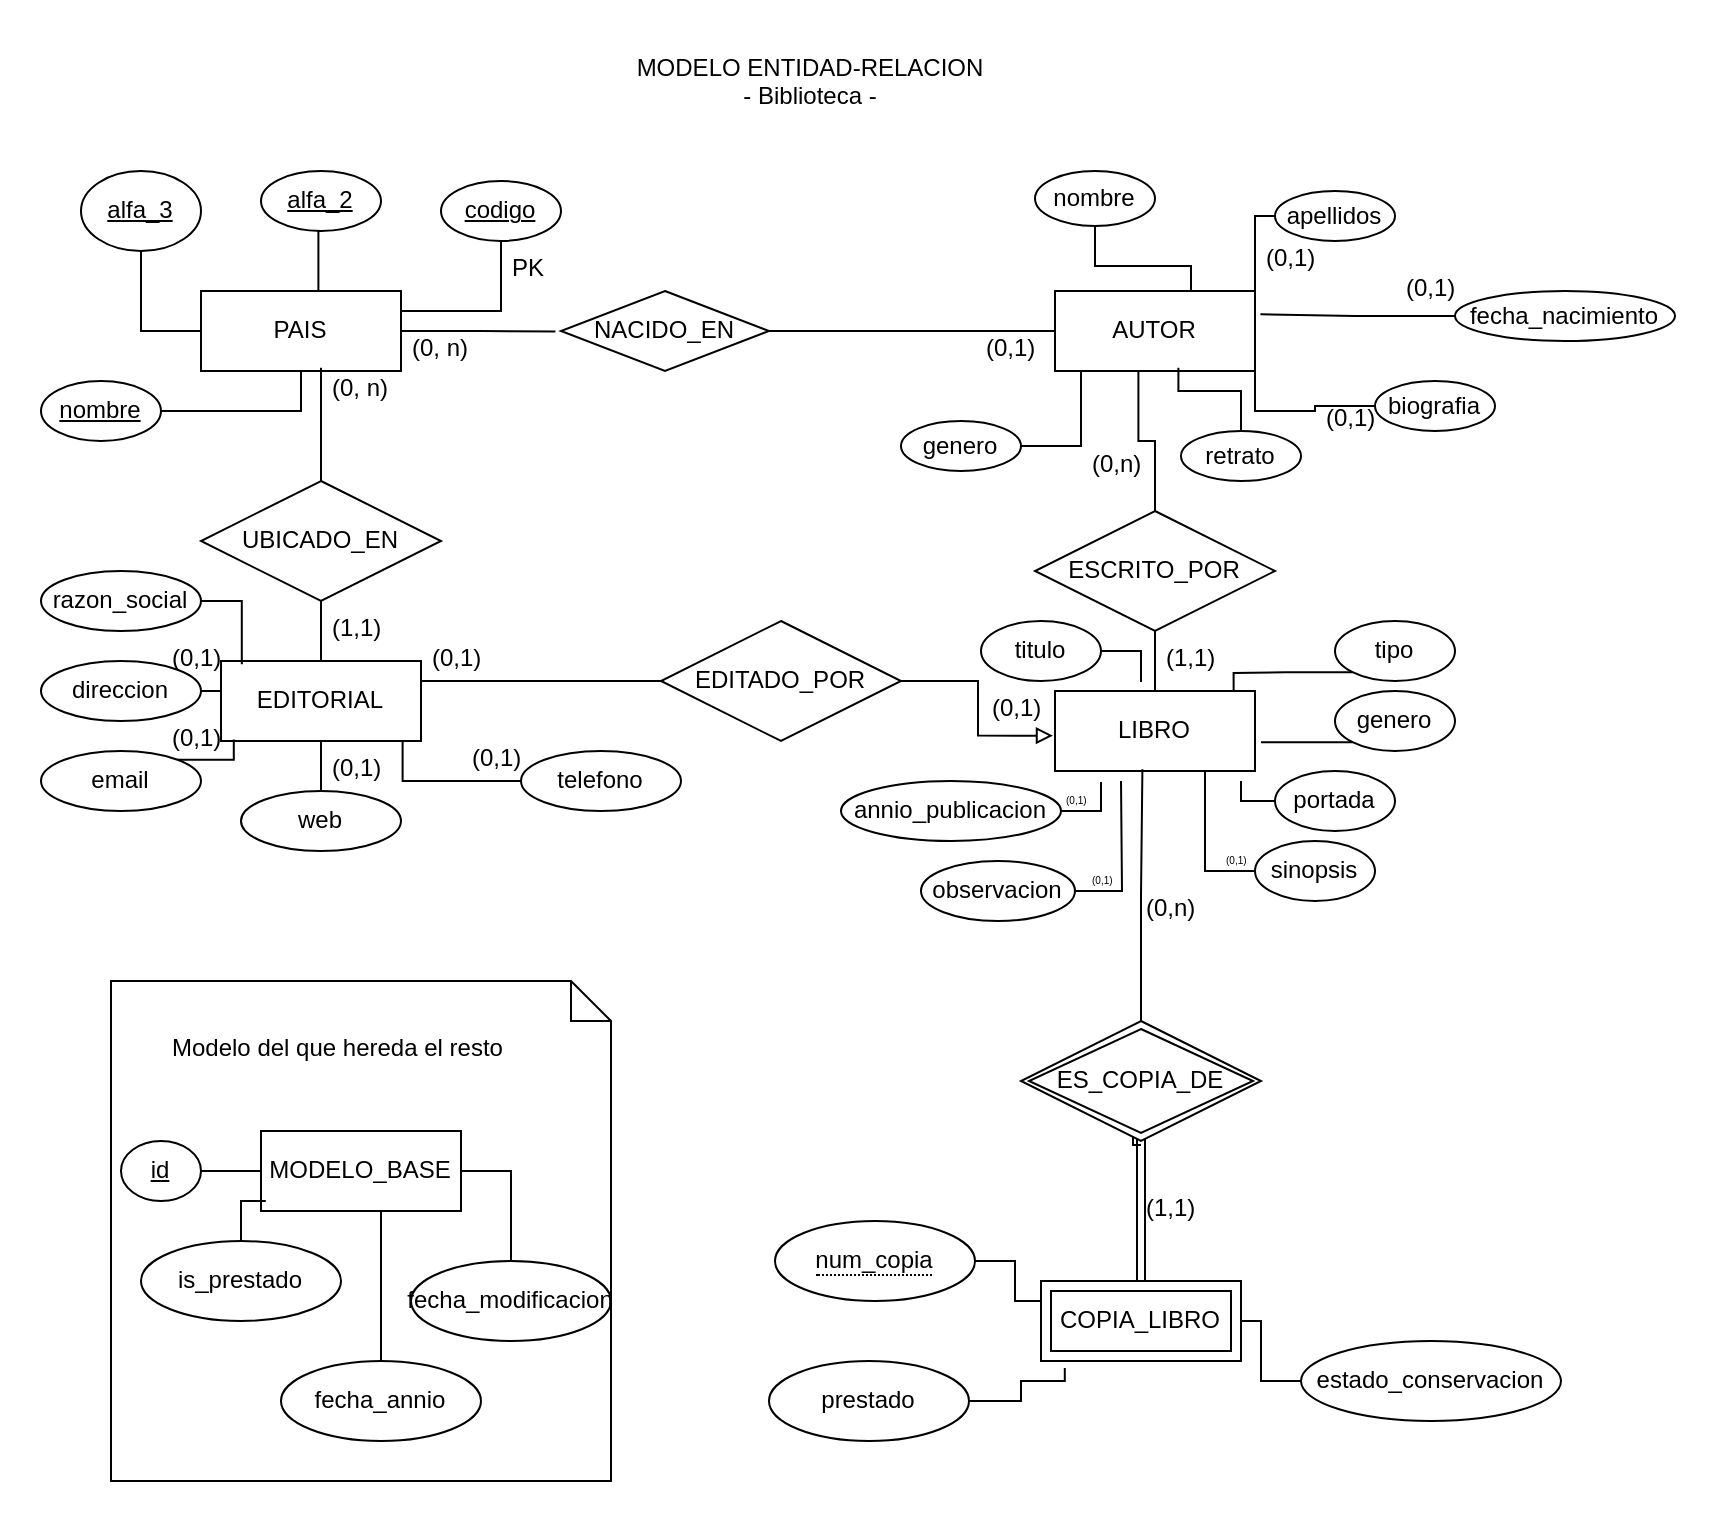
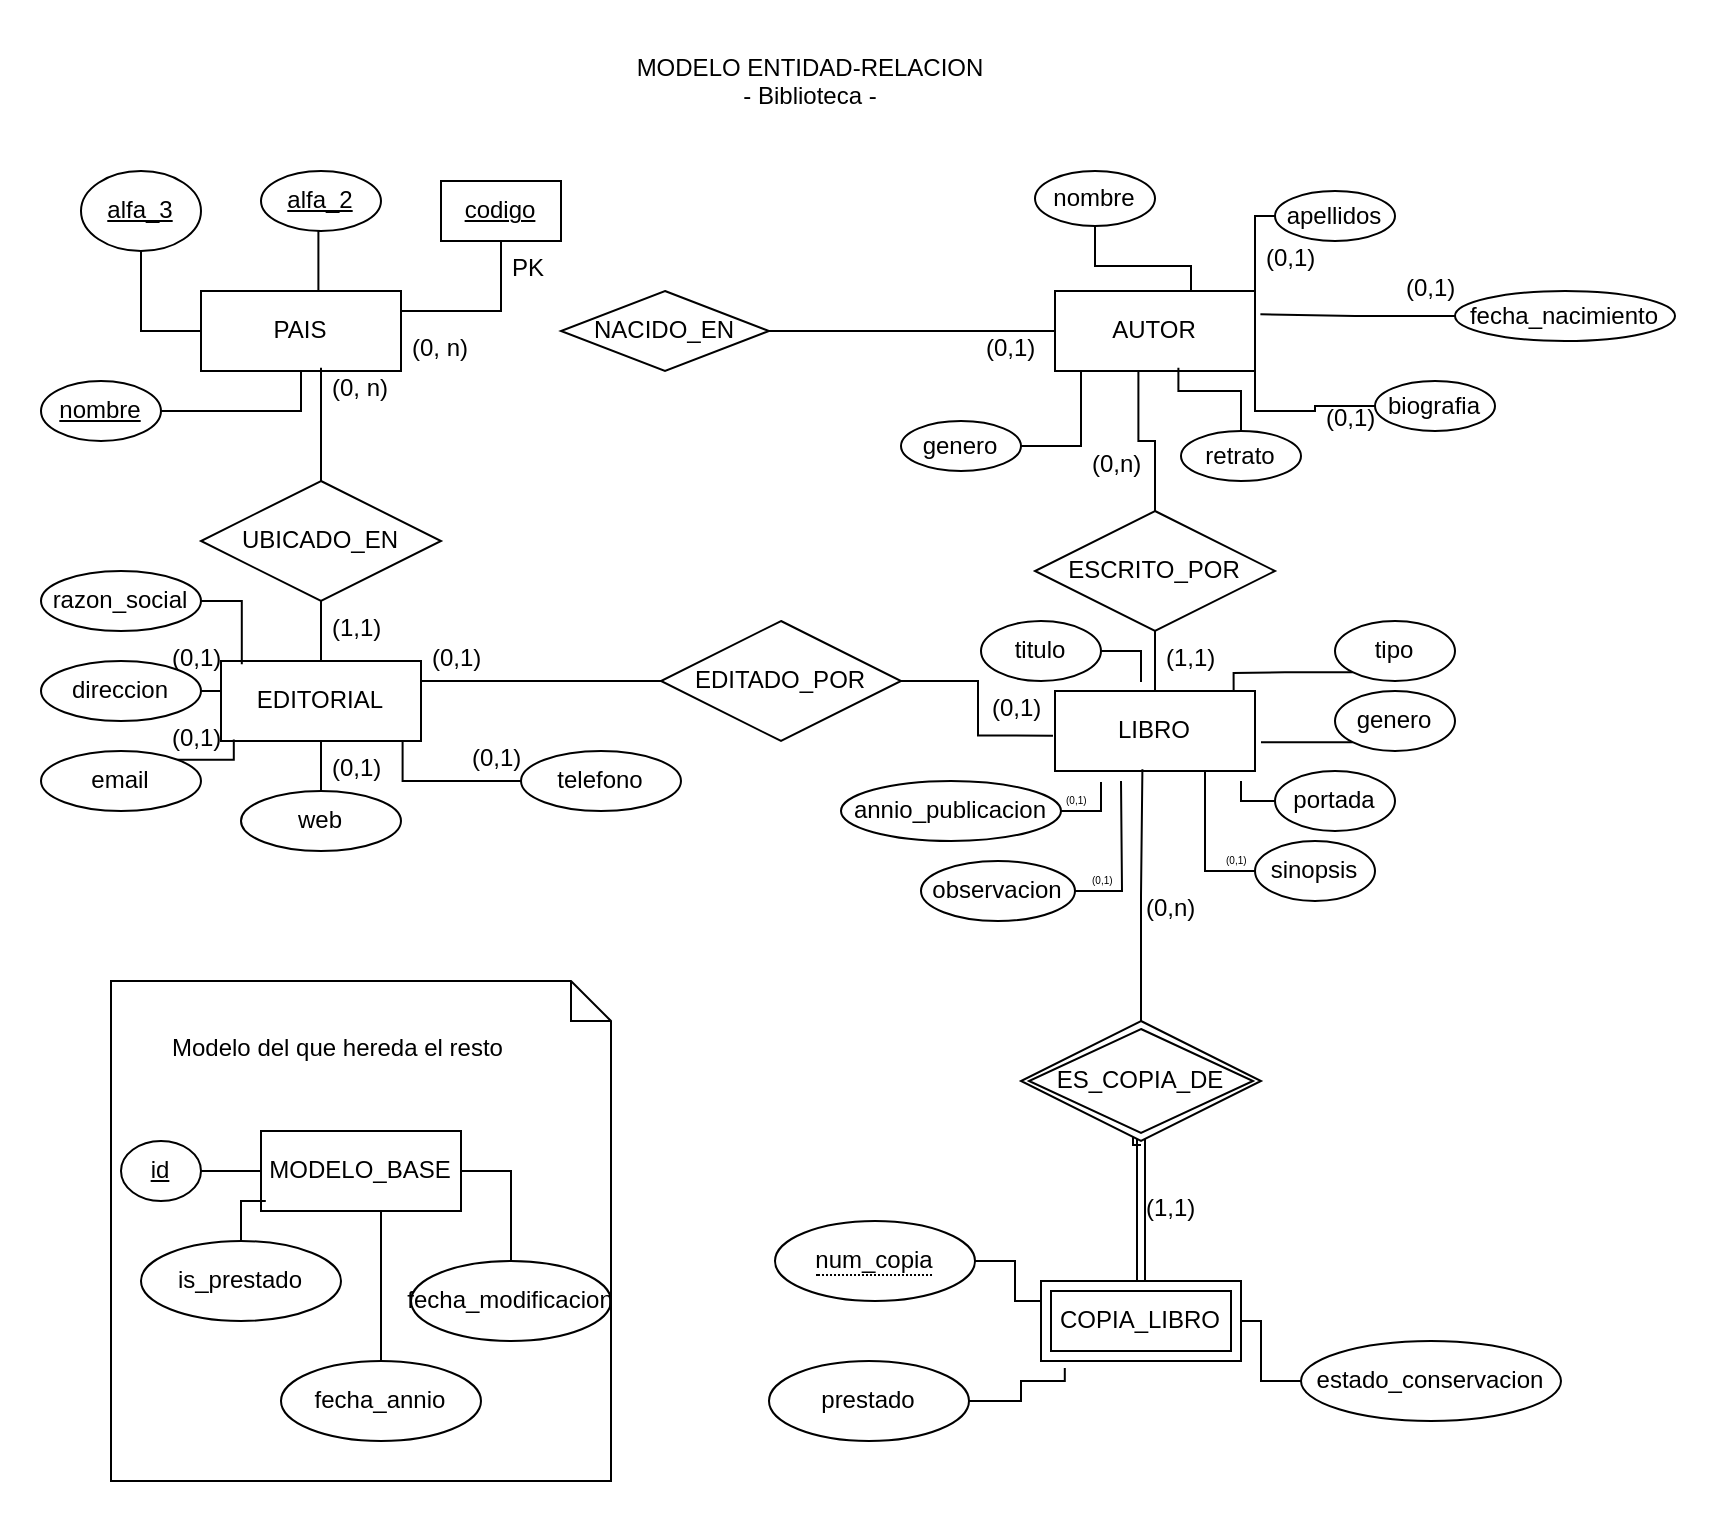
(501, 211) -> (501, 211)
(478, 331) -> none
(1035, 736) -> (1043, 736)
